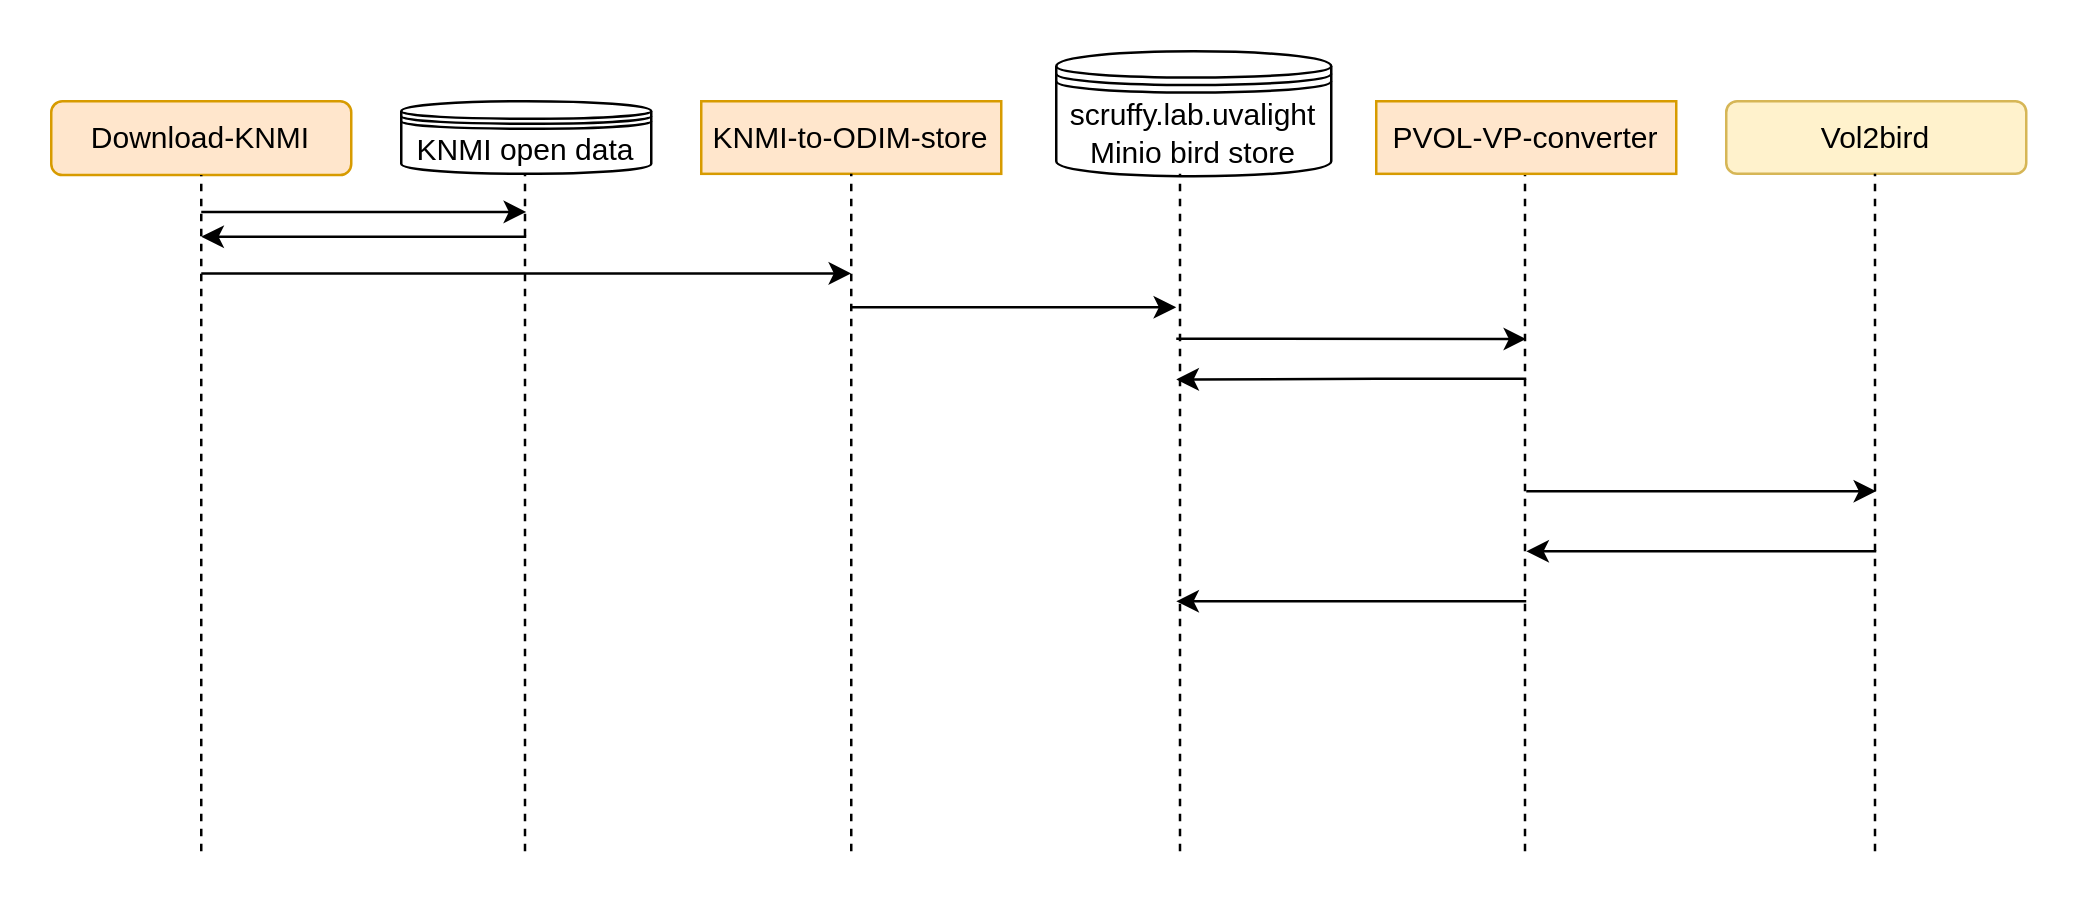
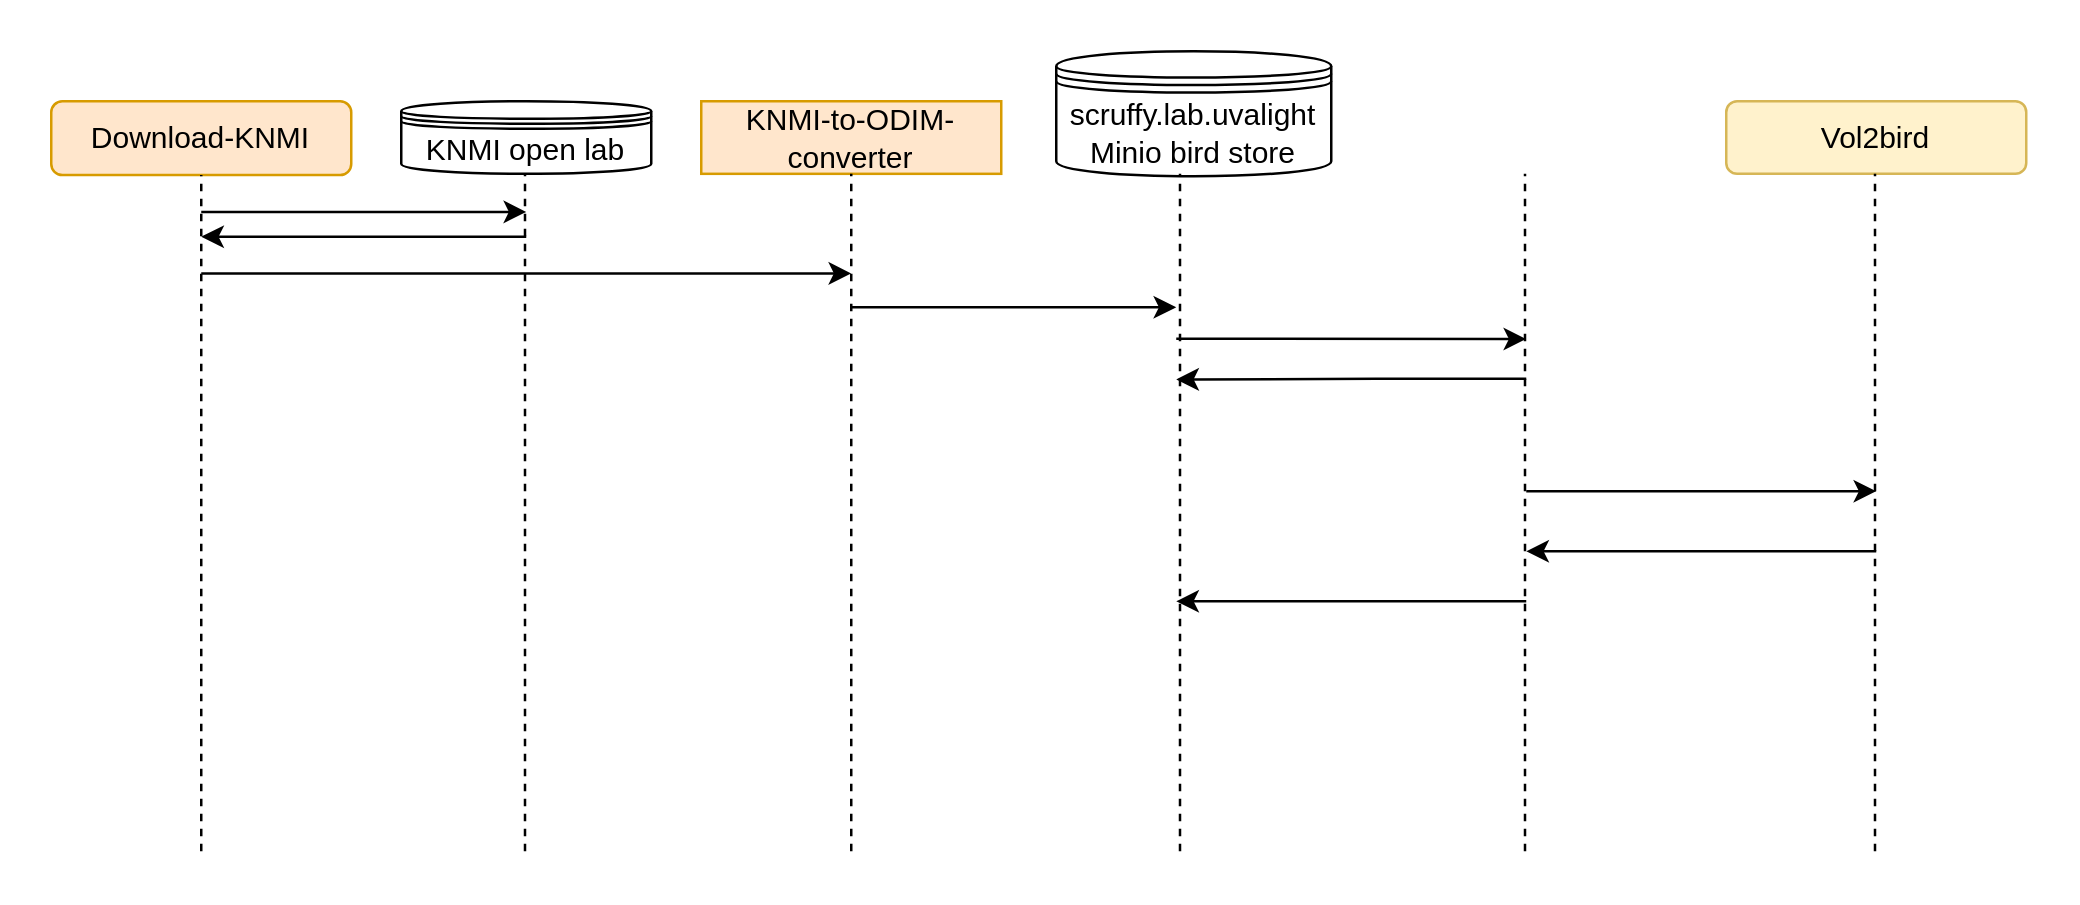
(1526, 138) -> none
(851, 139) -> (851, 139)
(526, 151) -> (526, 151)
